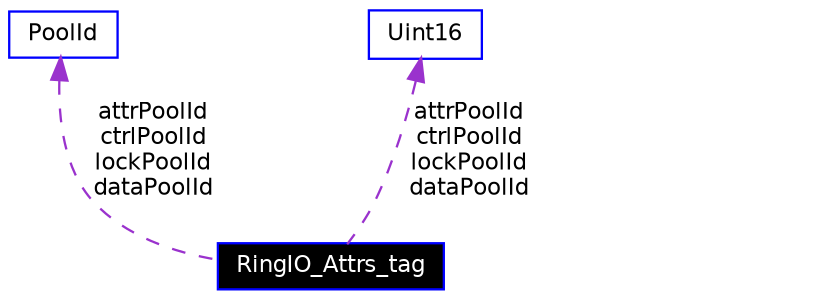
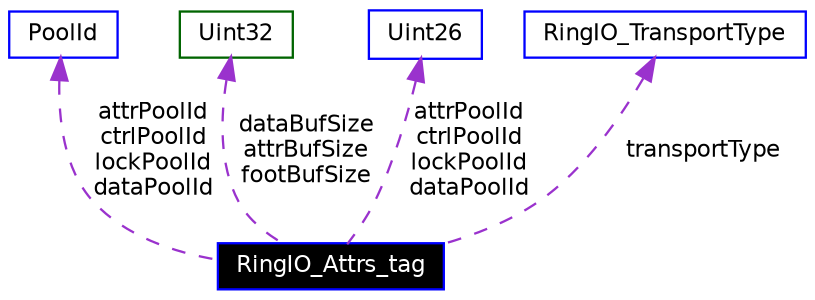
none -> (236, 35)
(425, 35) -> (425, 35)
none -> (665, 35)
